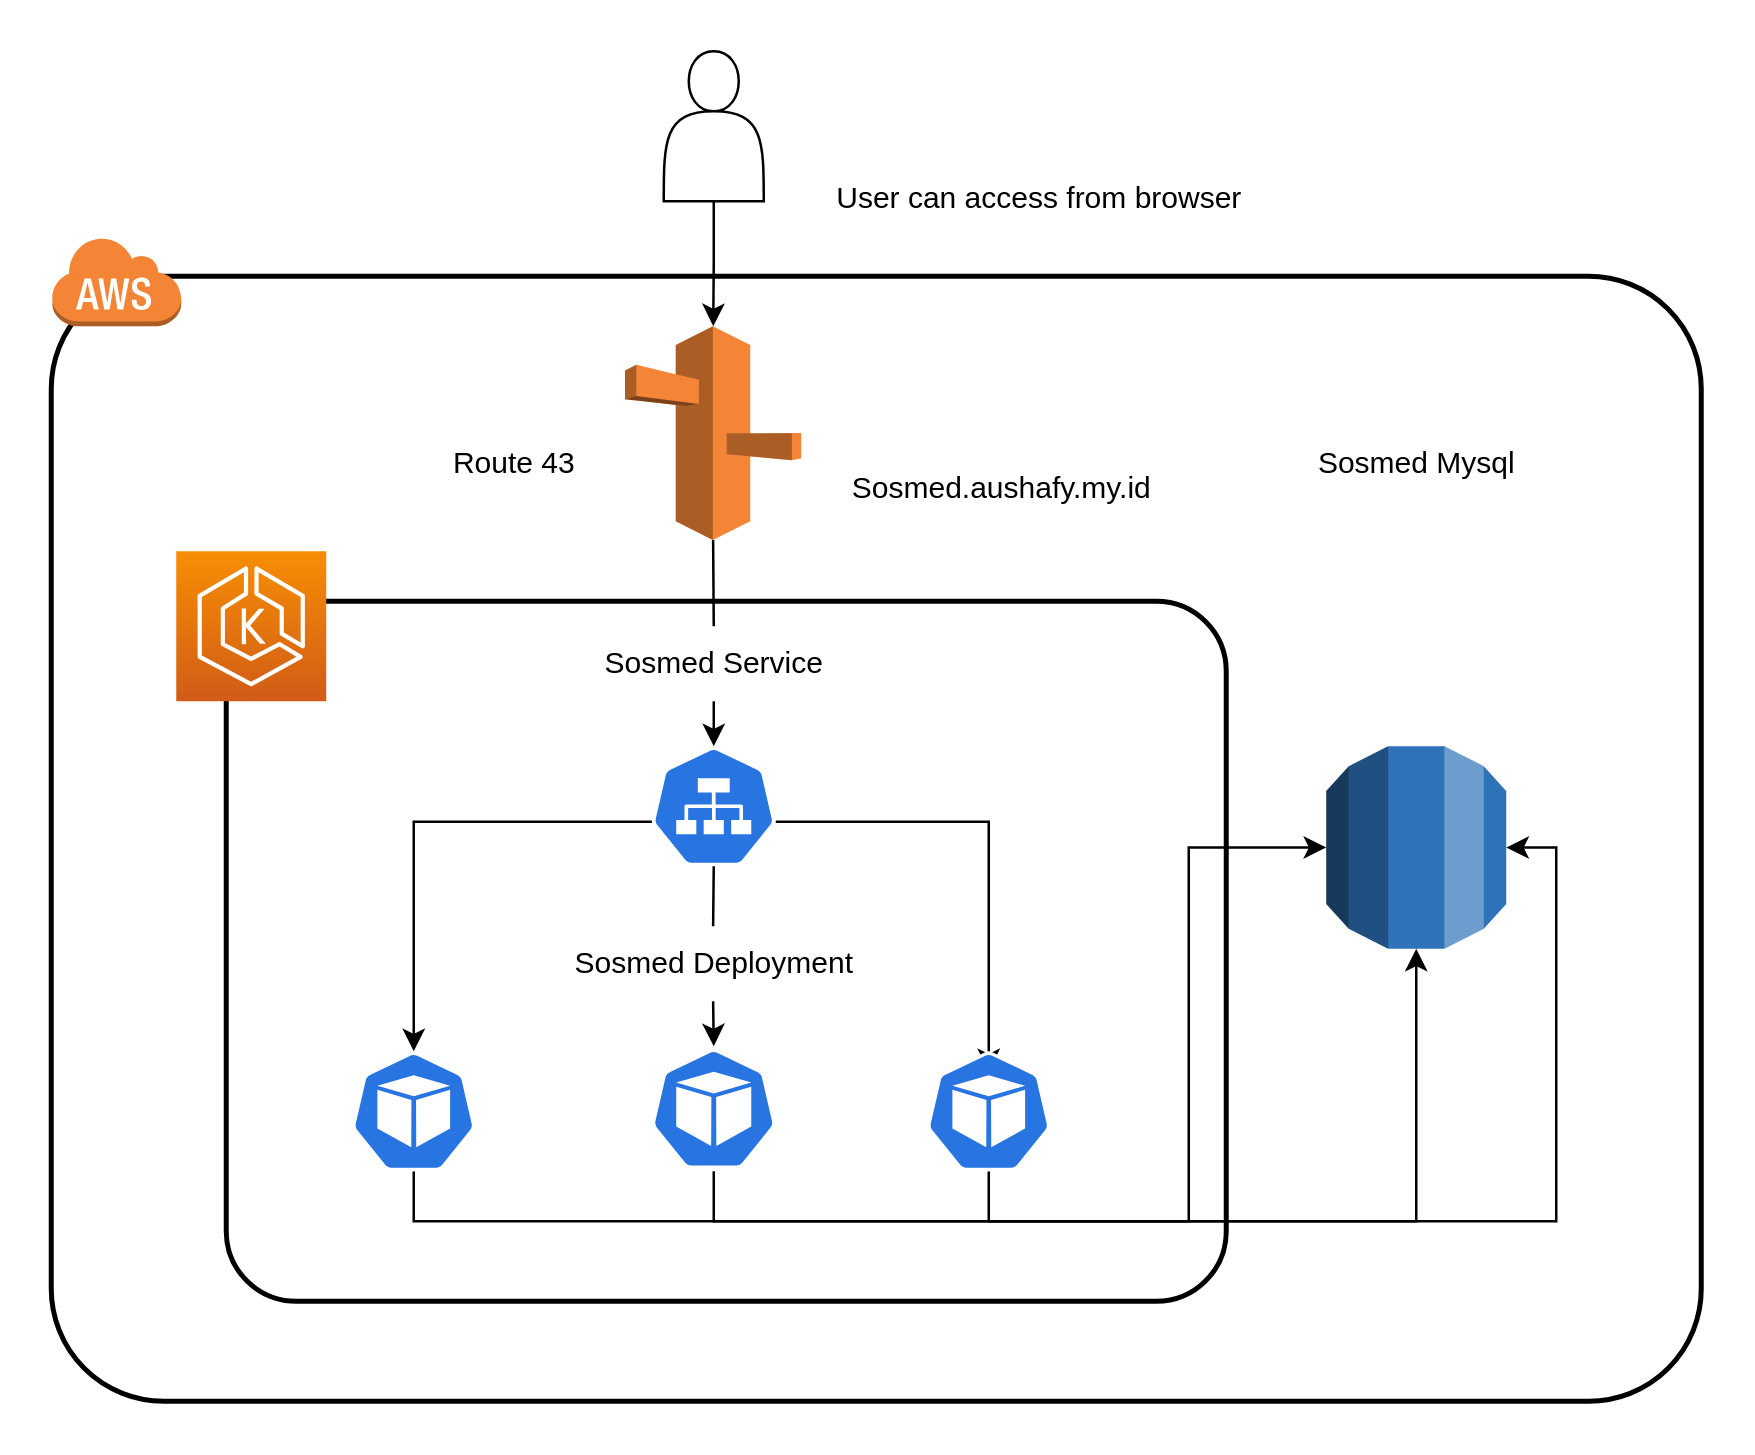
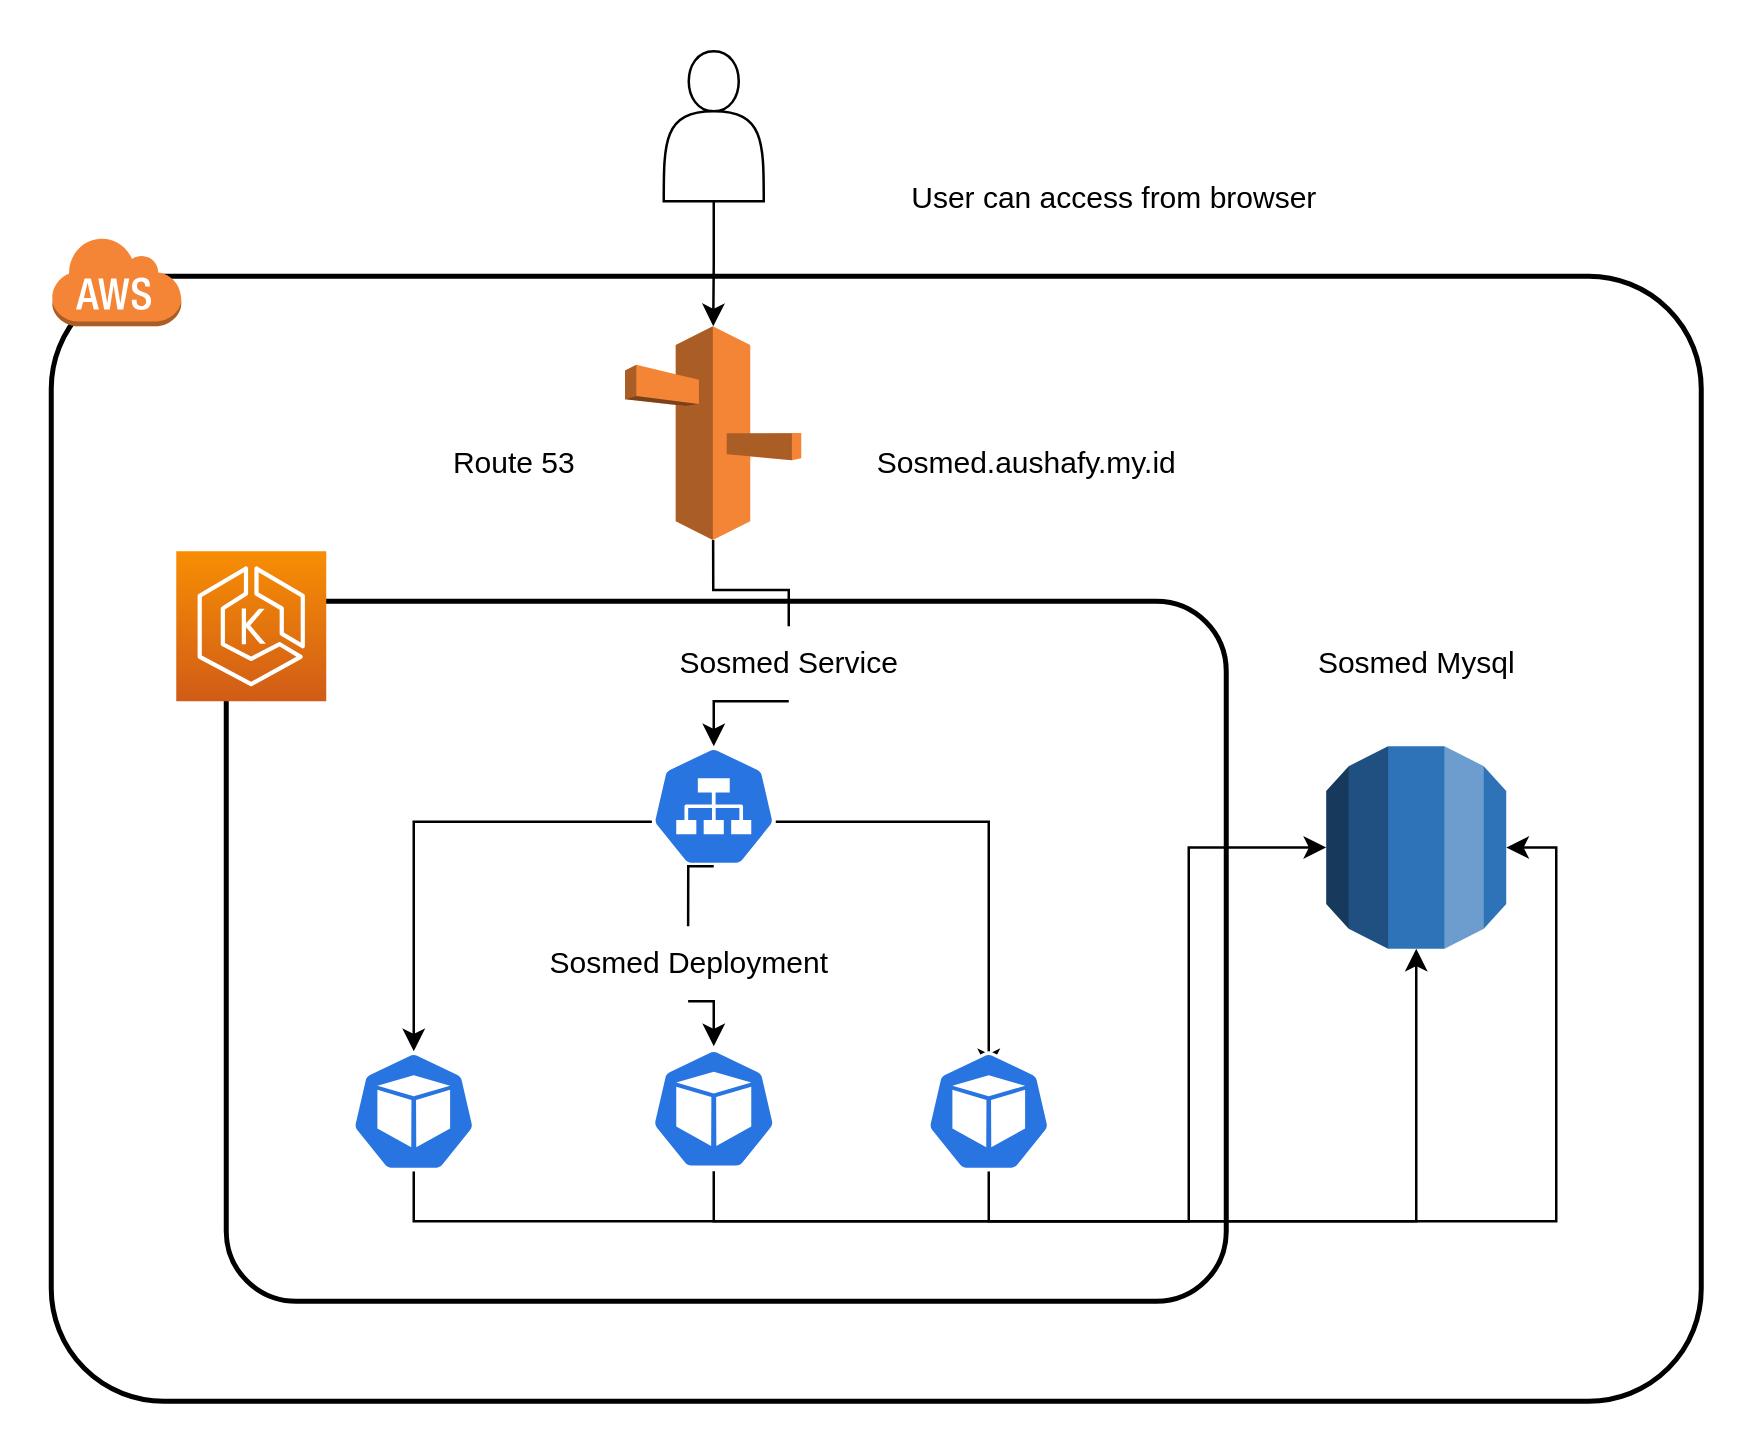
(1039, 199) -> (1114, 199)
(515, 464) -> (515, 464)
(1416, 464) -> (1416, 664)
(1001, 489) -> (1026, 464)
(714, 664) -> (789, 664)
(713, 964) -> (688, 964)
